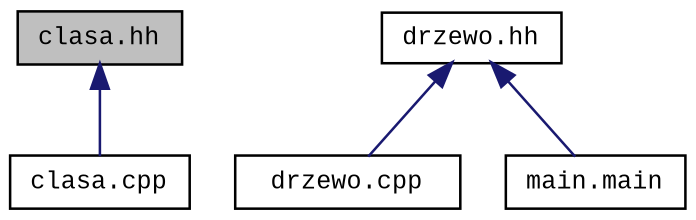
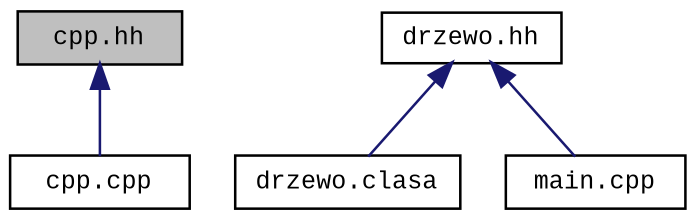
(100, 38) -> (100, 38)
(100, 182) -> (100, 182)
(348, 182) -> (348, 182)
(596, 182) -> (596, 182)
